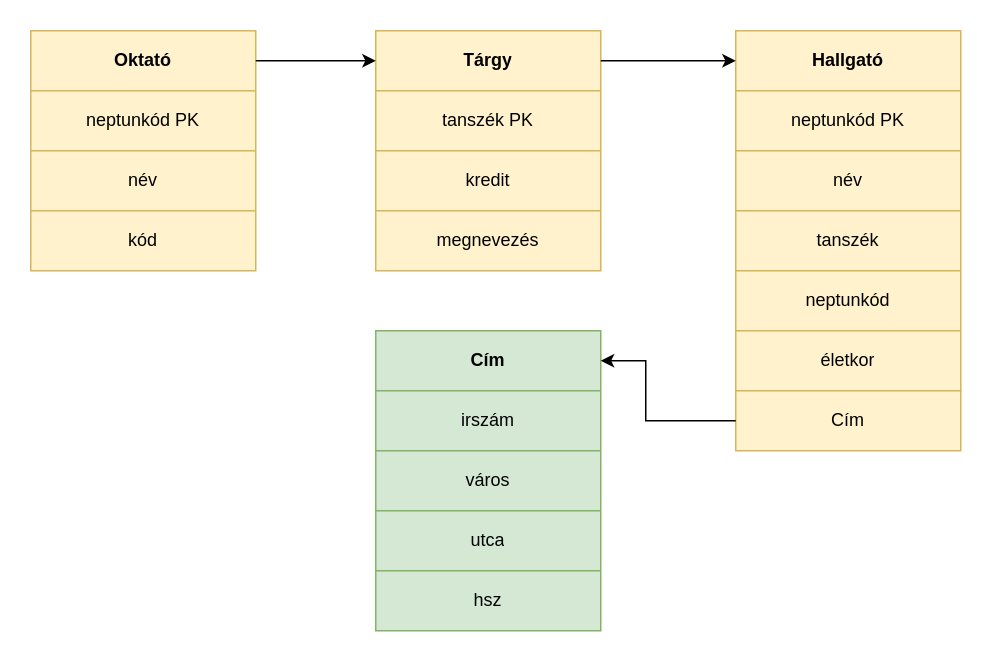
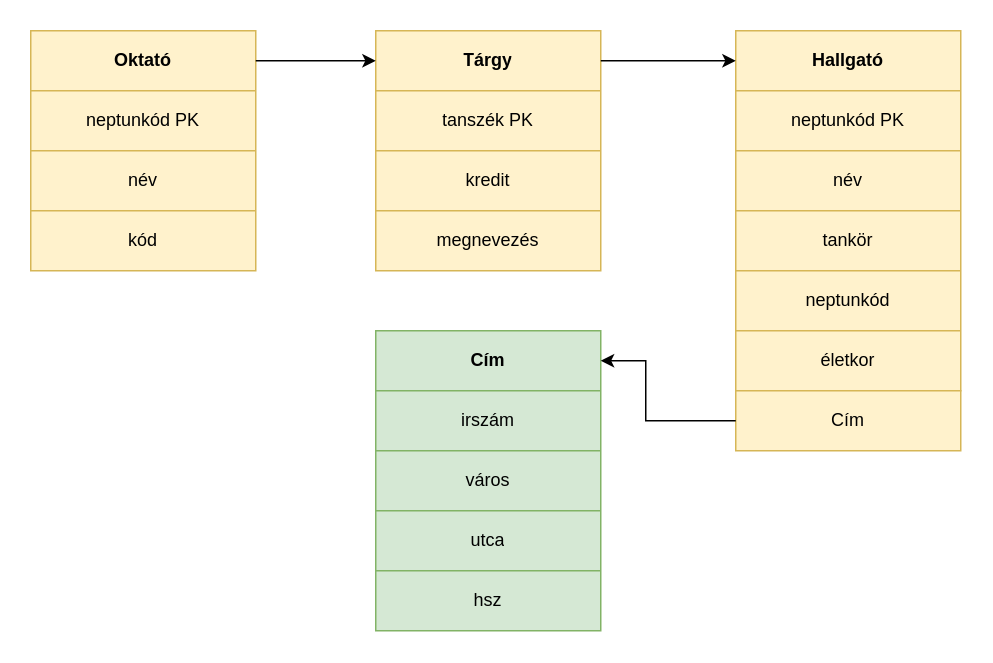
(848, 241) -> (848, 241)
